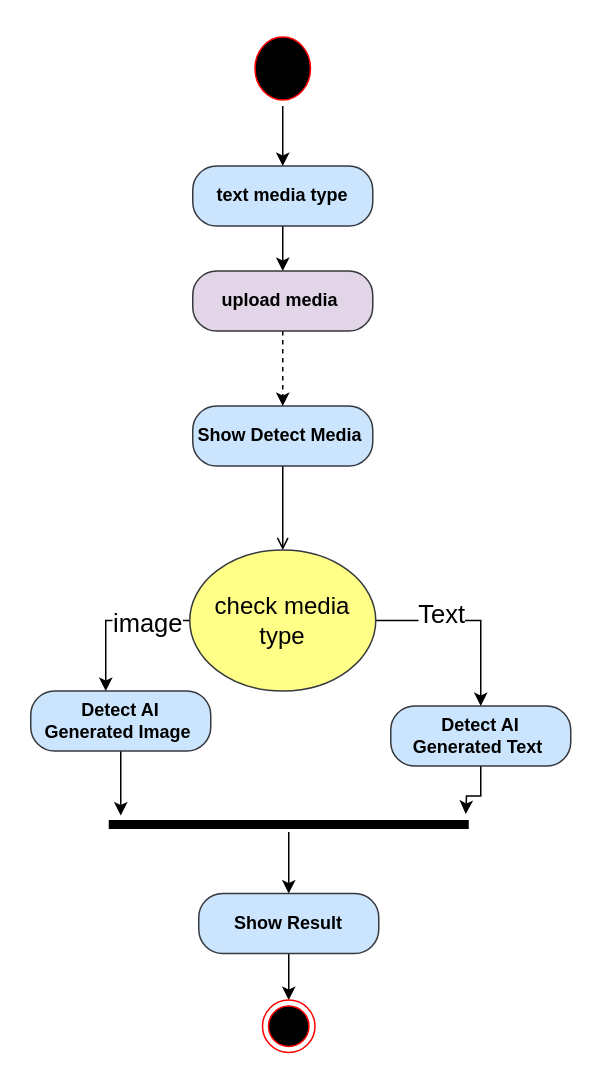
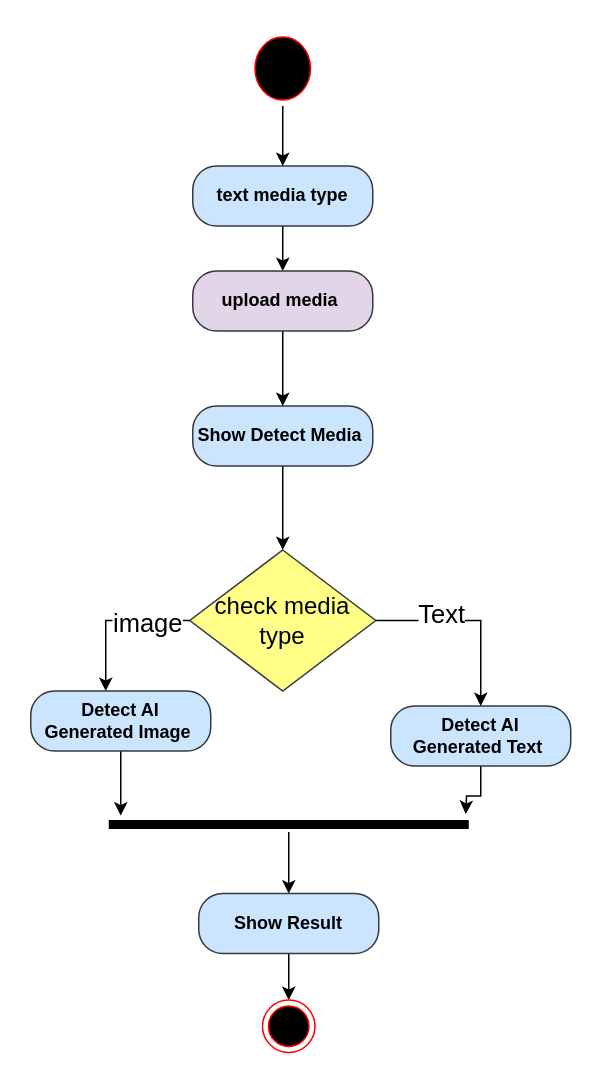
(283, 364) -> (283, 364)
(283, 540) -> (283, 538)
(283, 620) -> (283, 620)
